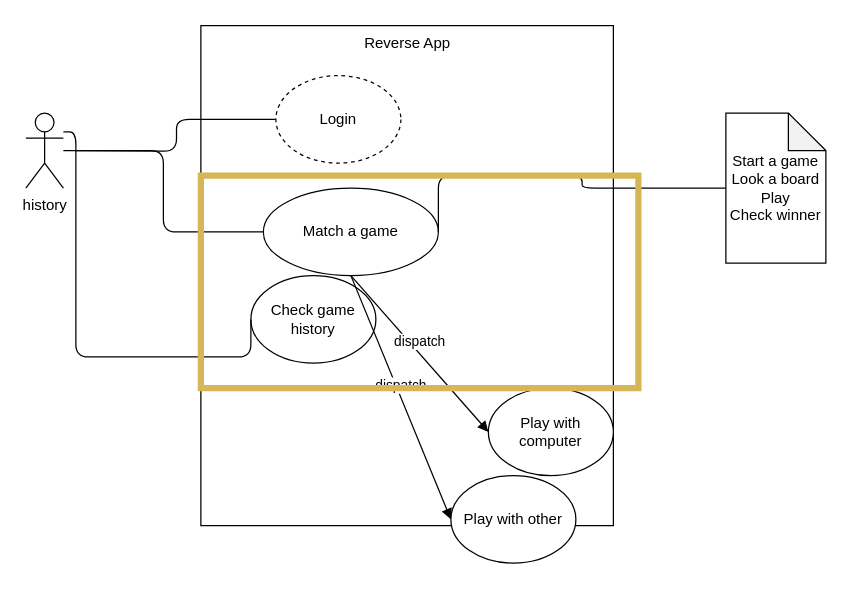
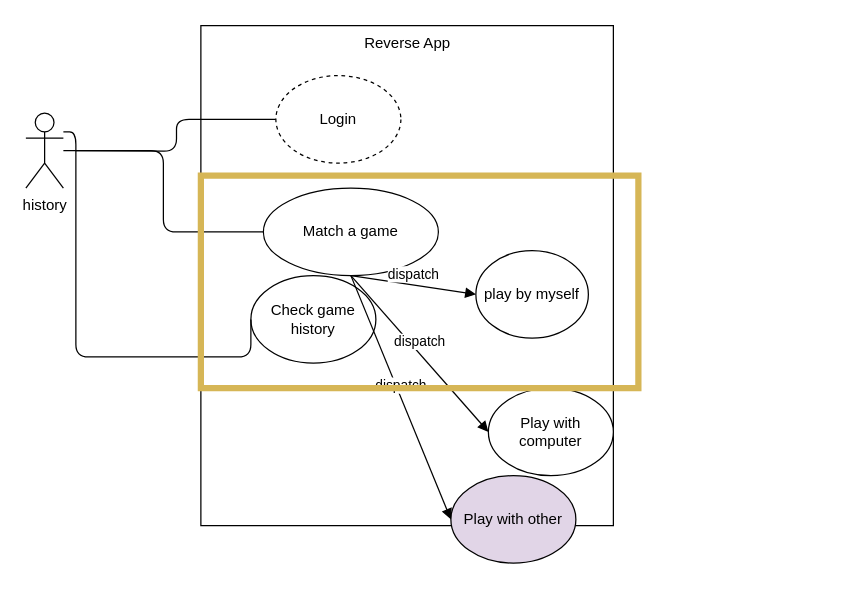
(649, 188) -> none
(776, 188) -> none
none -> (431, 288)
none -> (532, 294)
(513, 519) -> (513, 519)
